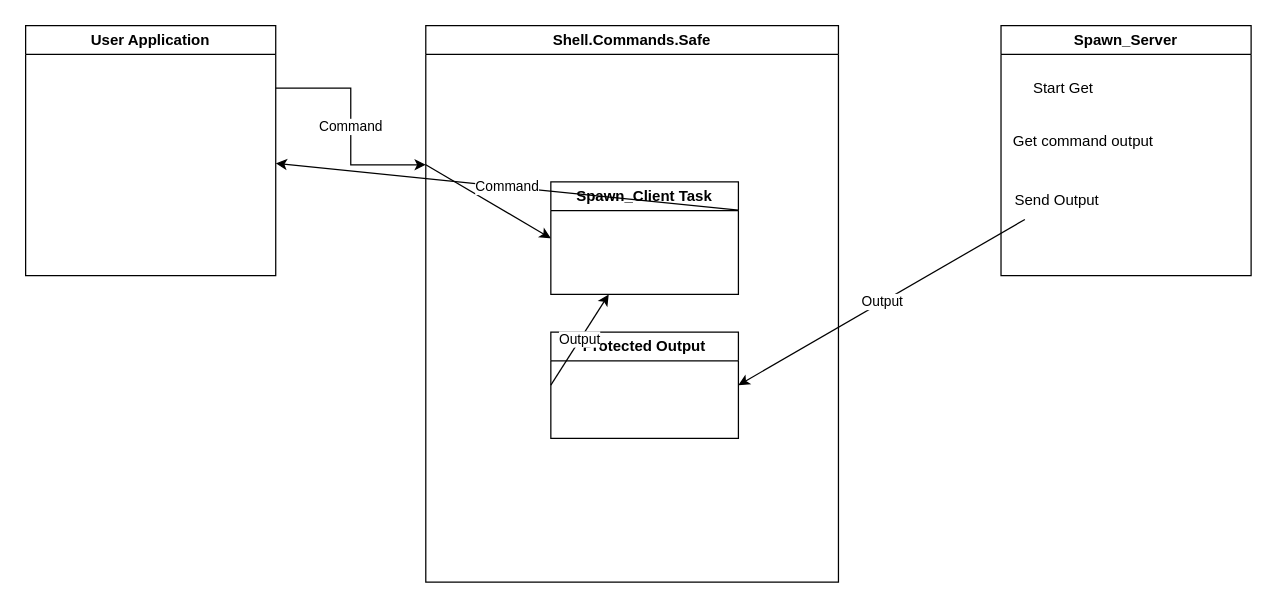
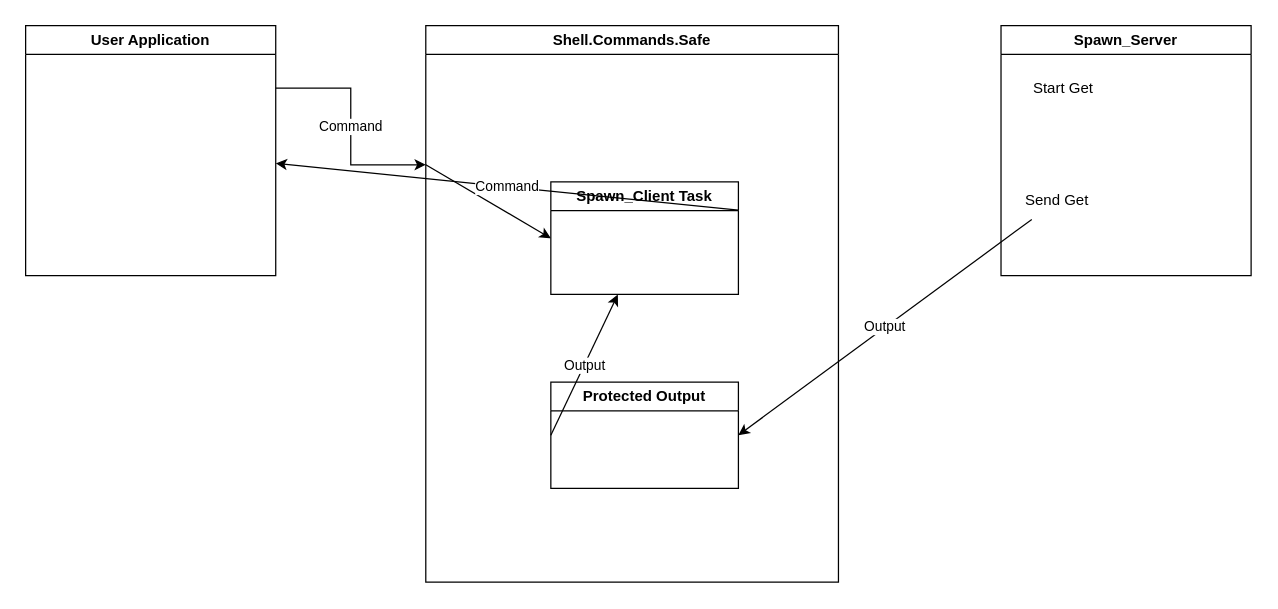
(1083, 141) -> none
(1057, 201) -> (1057, 201)
(644, 385) -> (644, 435)
